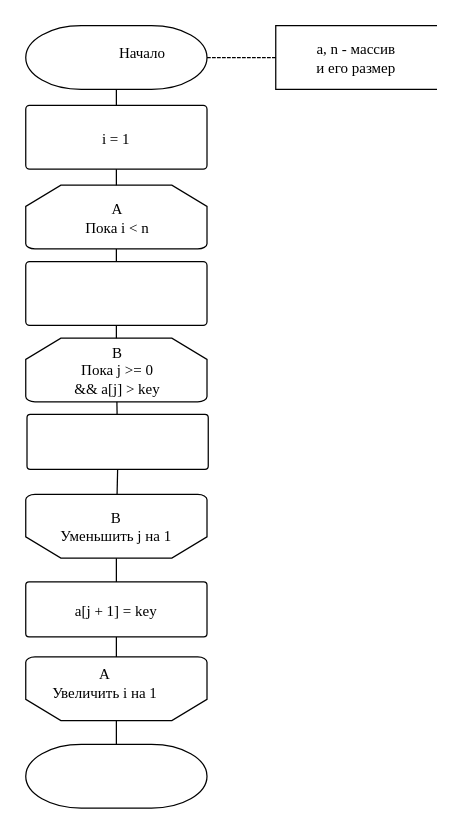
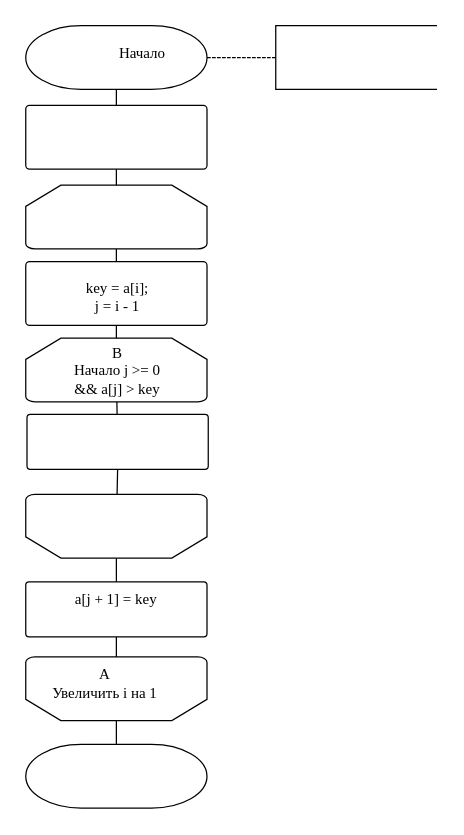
(356, 58) -> none
(116, 137) -> none
(116, 217) -> none
none -> (116, 294)
(118, 370) -> (118, 370)
(116, 526) -> none
(115, 609) -> (115, 597)
